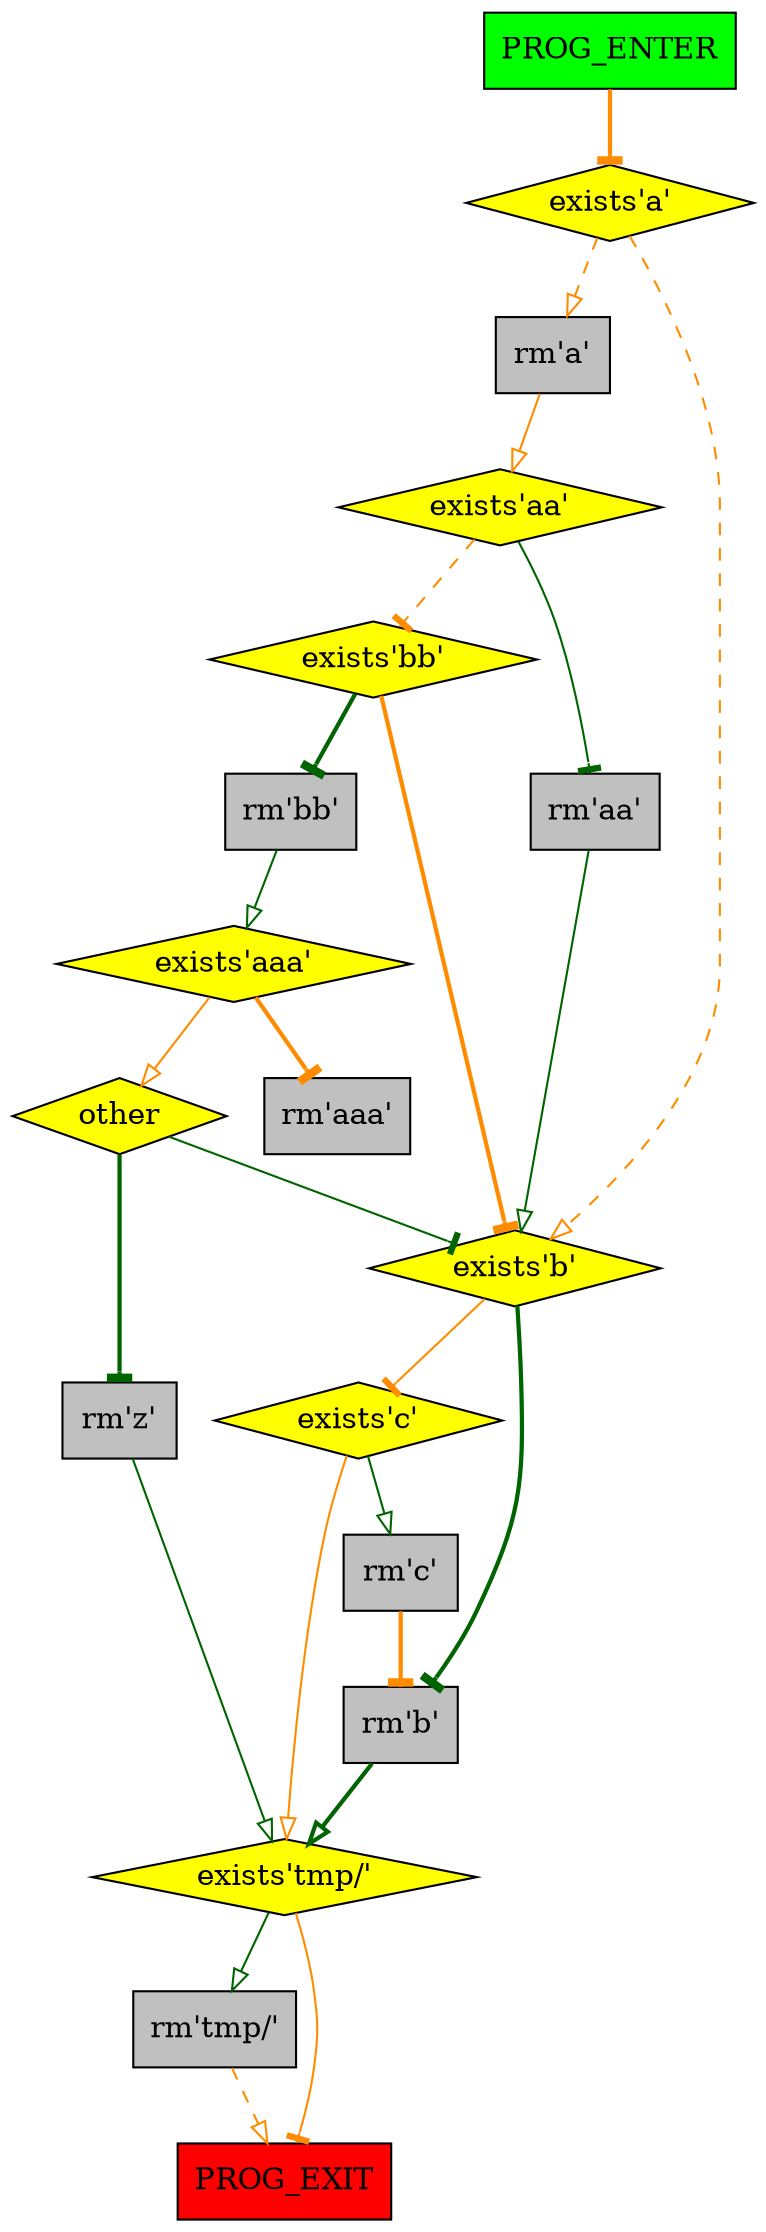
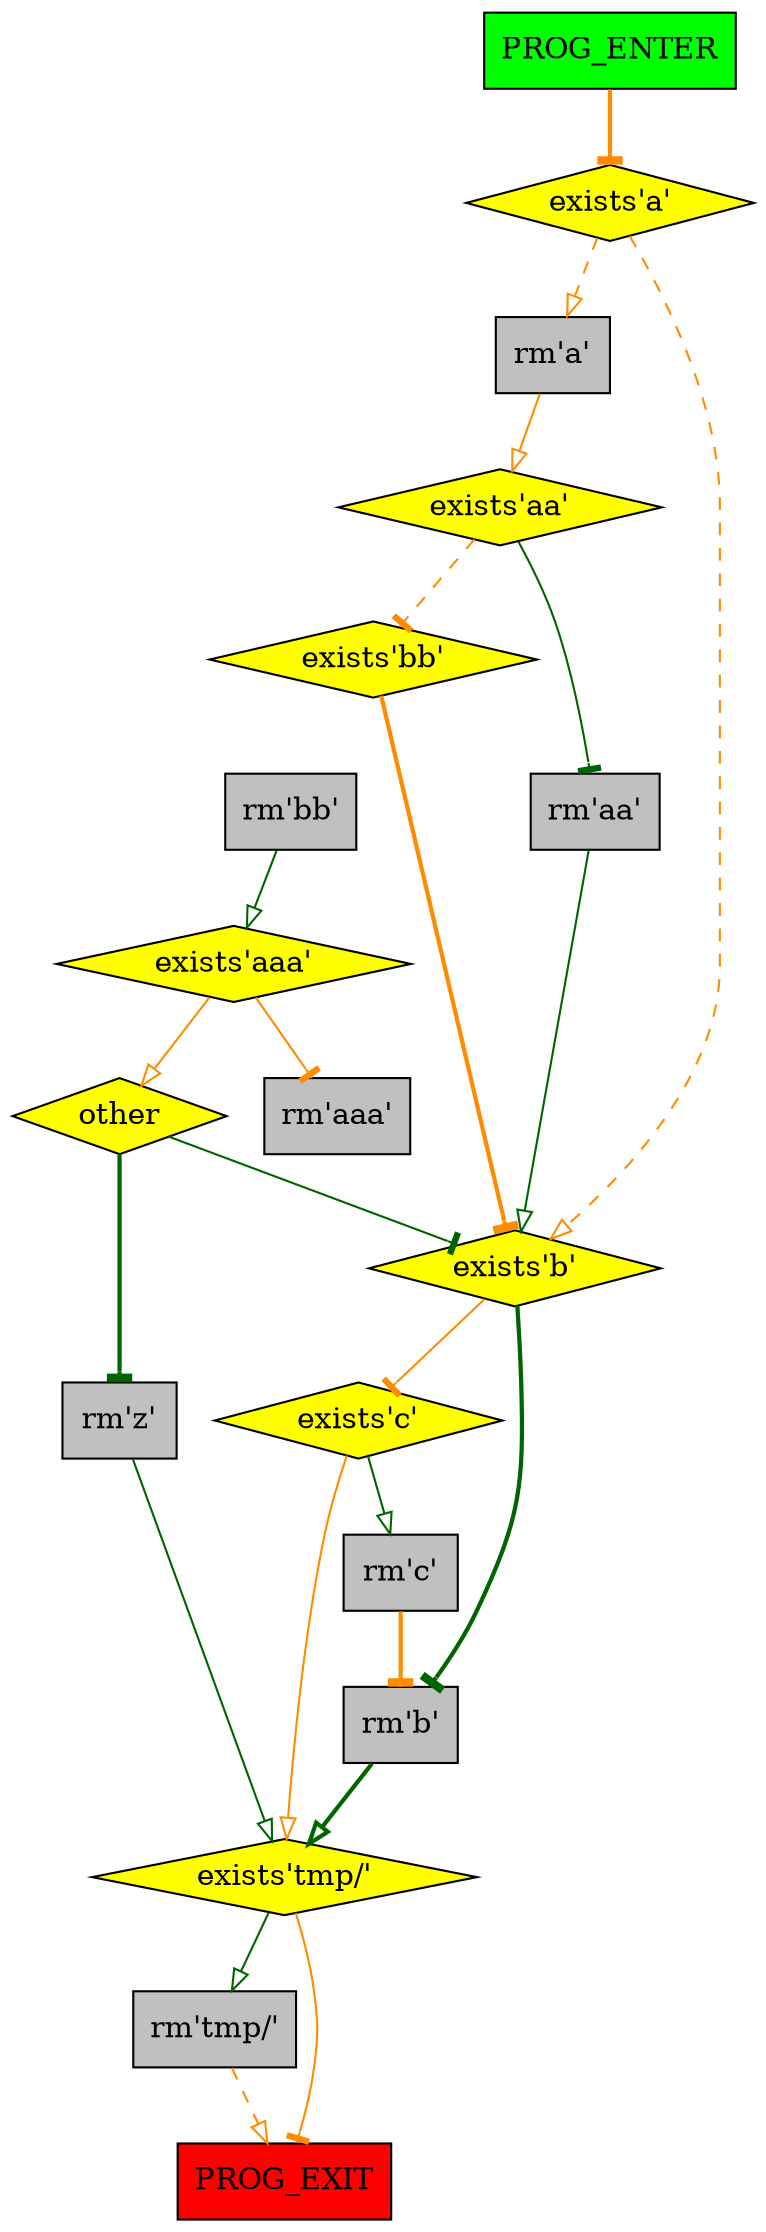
(336, 729) -> none
(281, 1033) -> (281, 1033)
